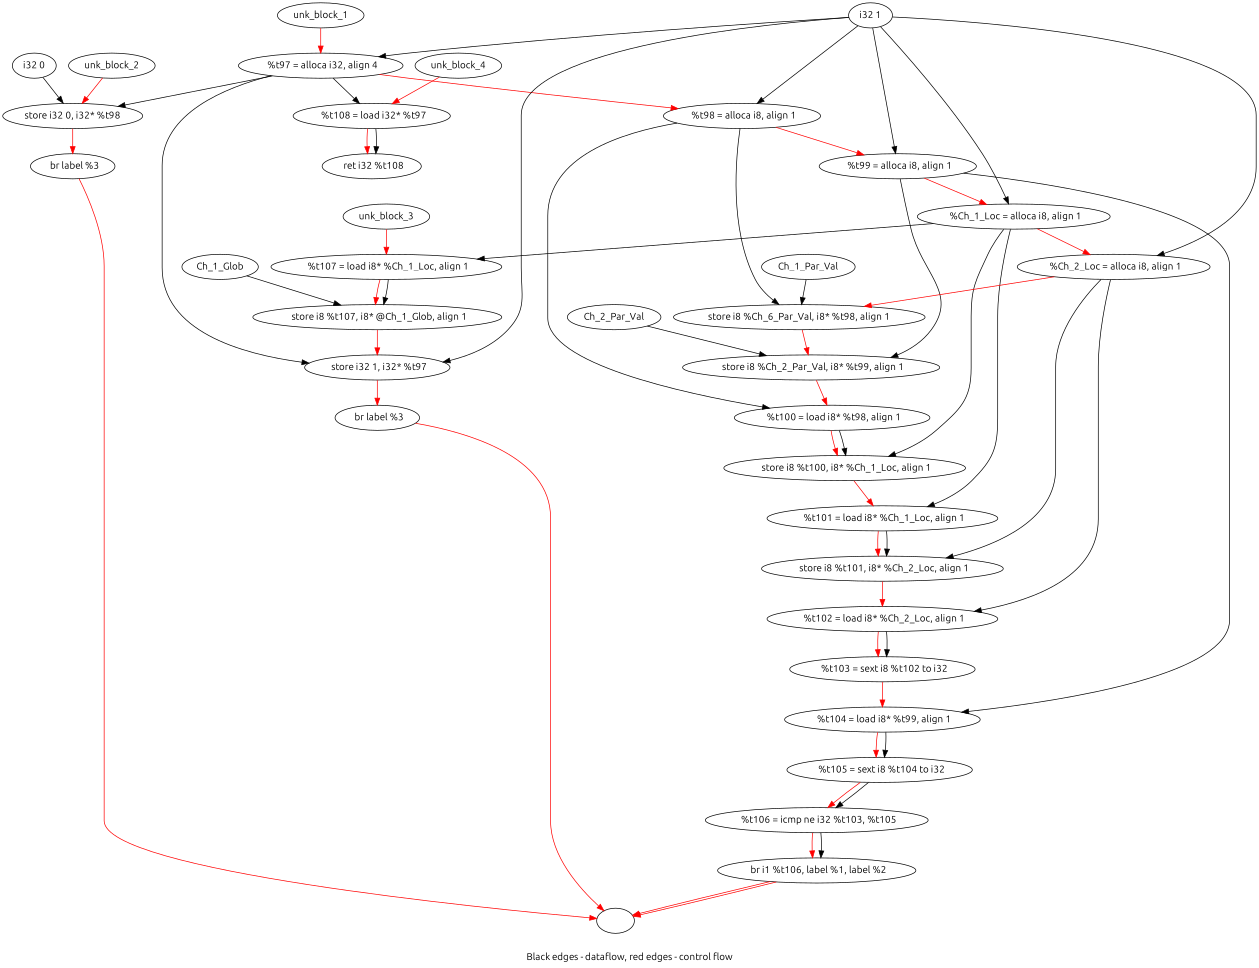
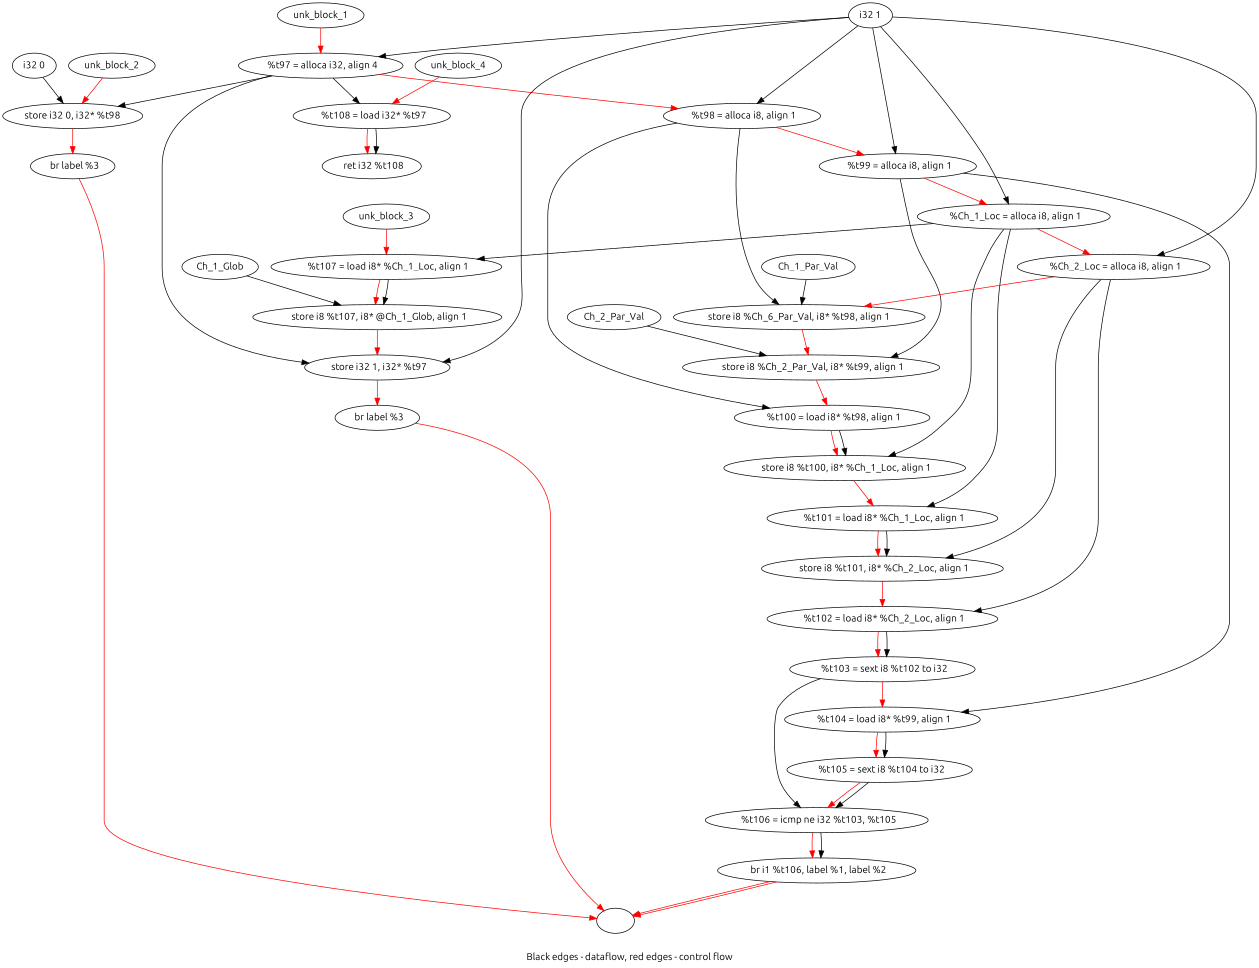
none -> (774, 732)
